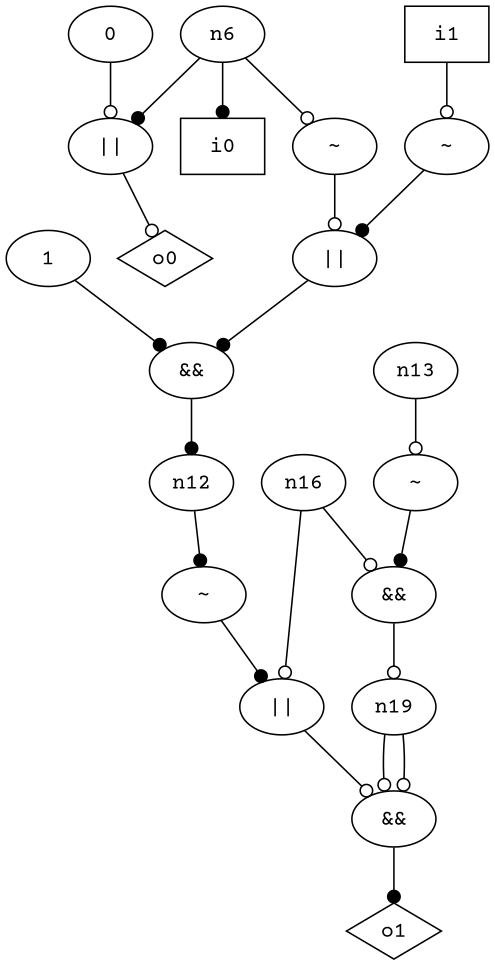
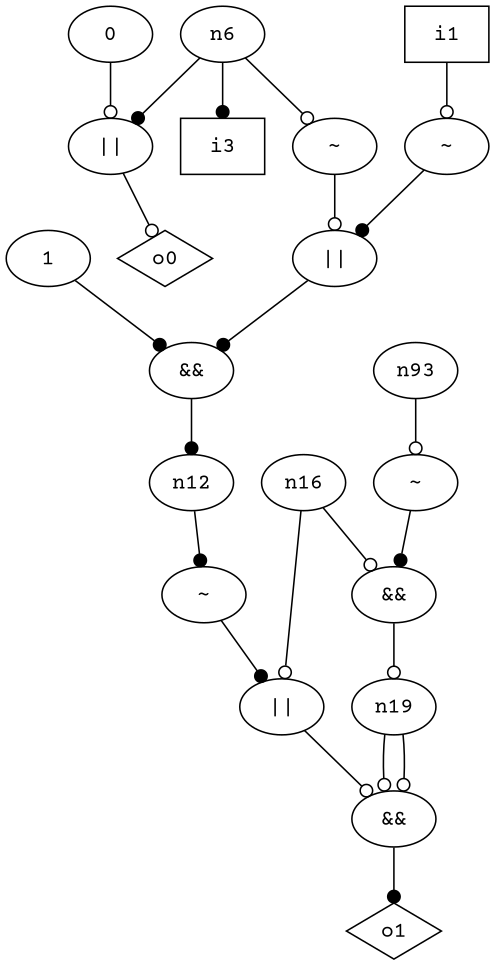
(223, 146) -> (223, 146)
(416, 371) -> (416, 371)
